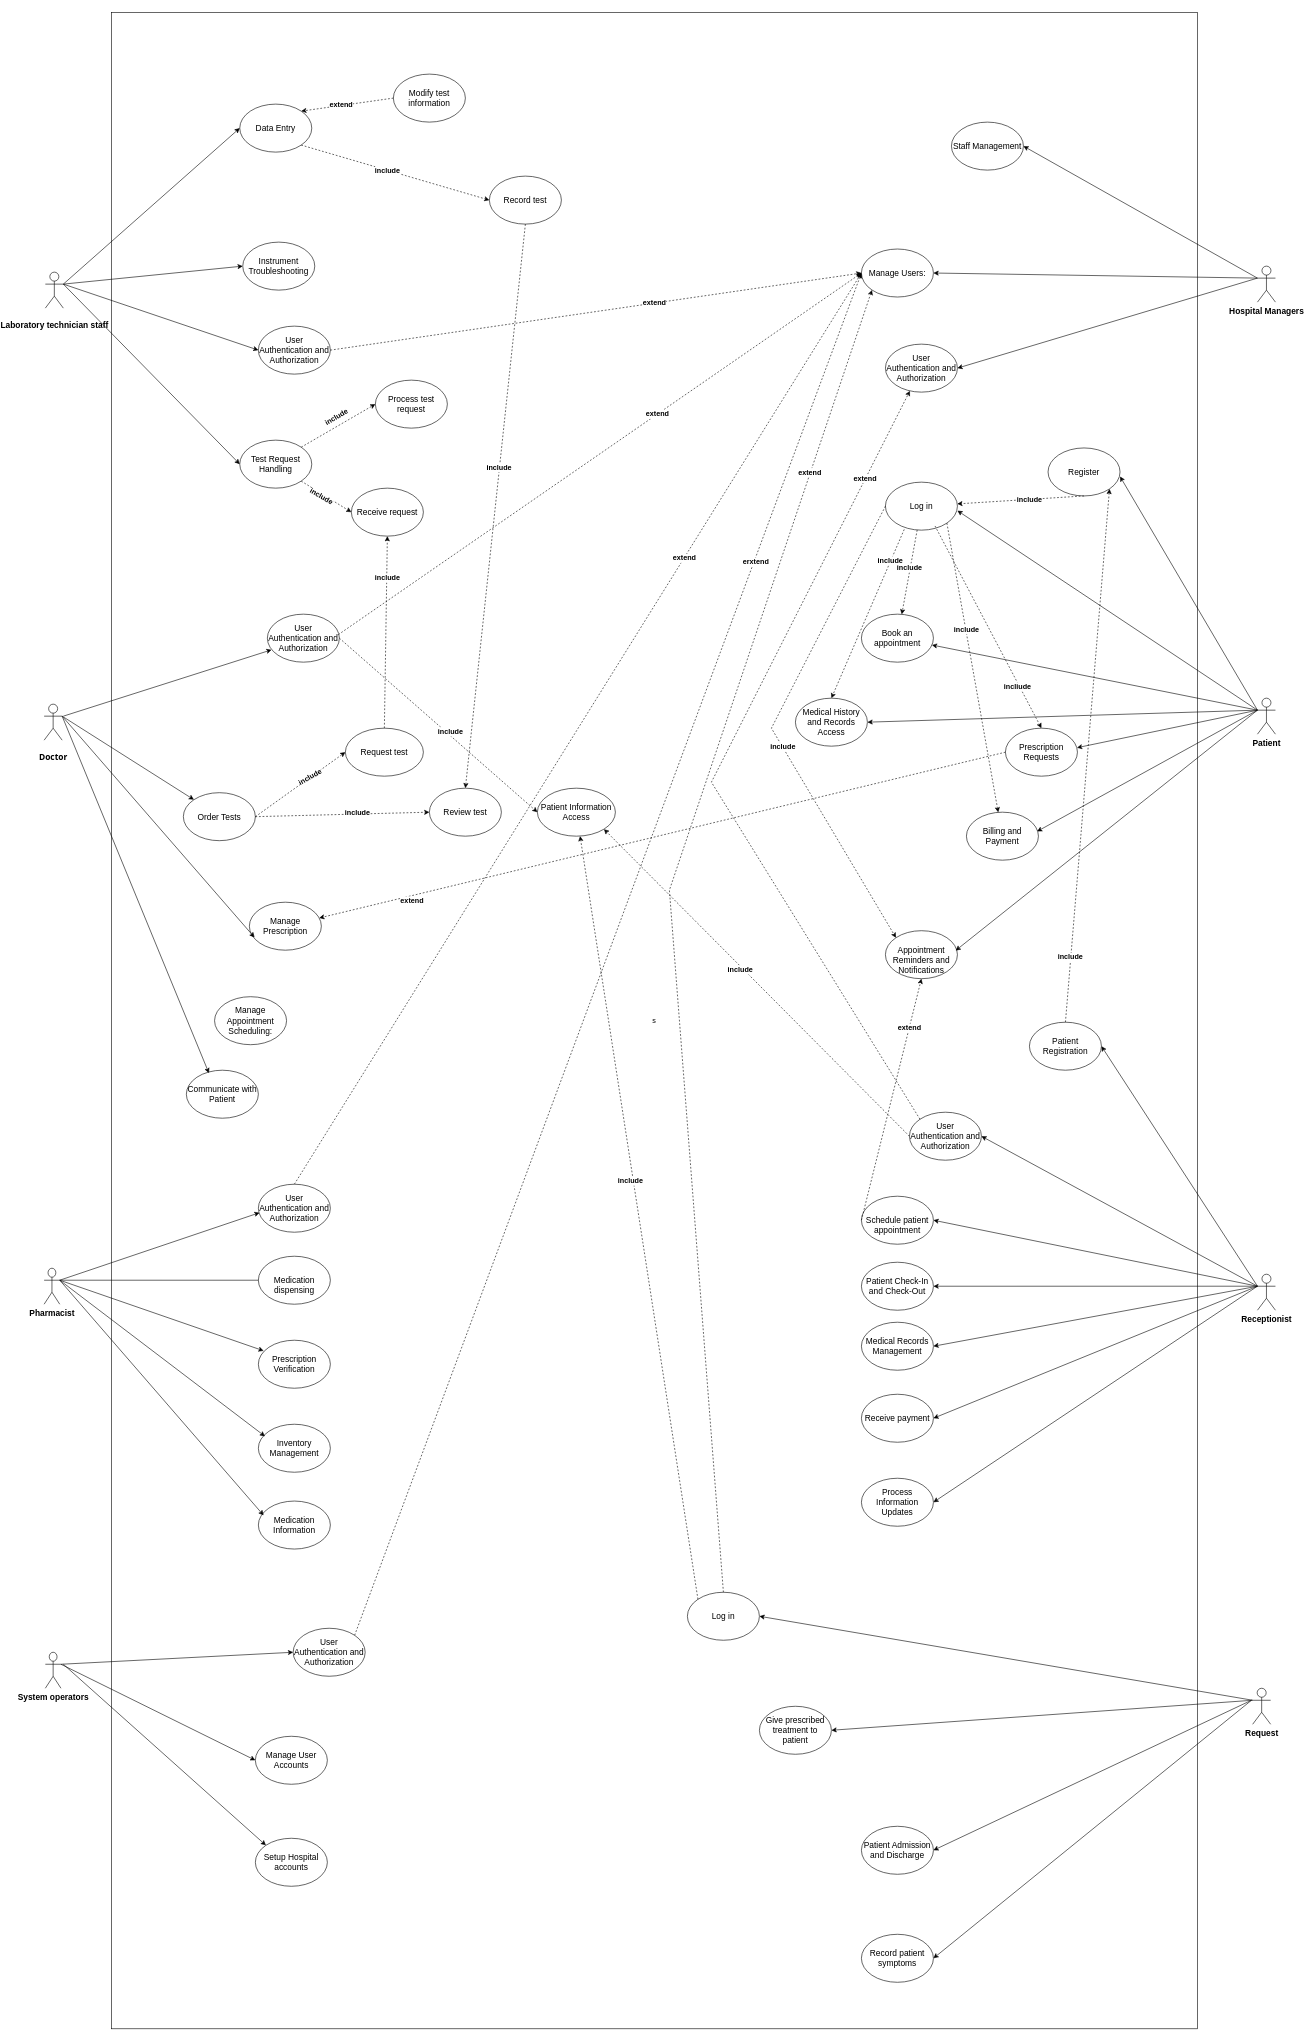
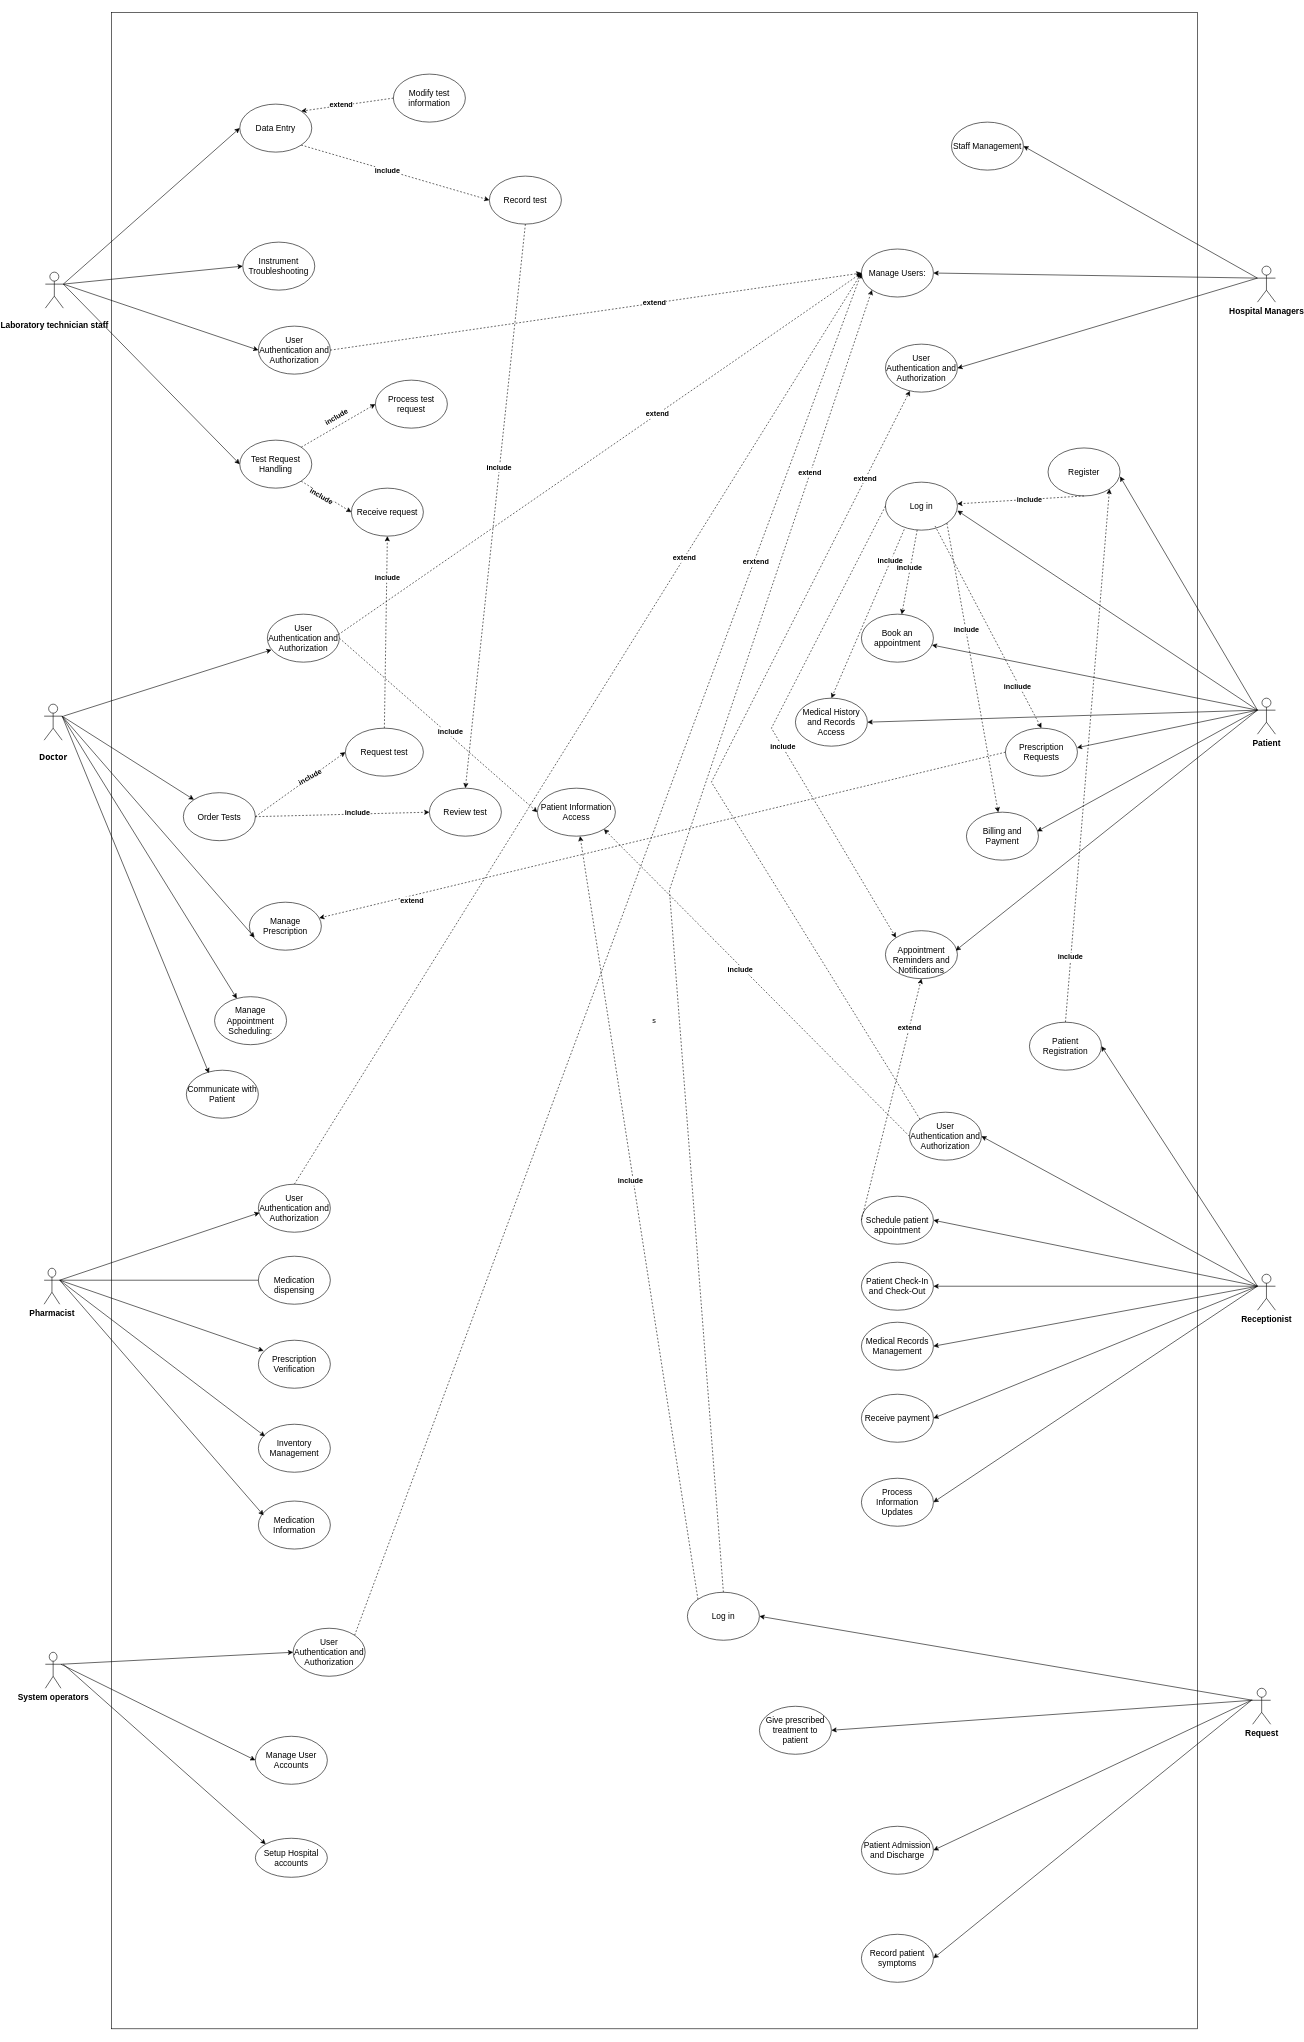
none -> (152, 861)
(291, 1862) -> (291, 1858)
